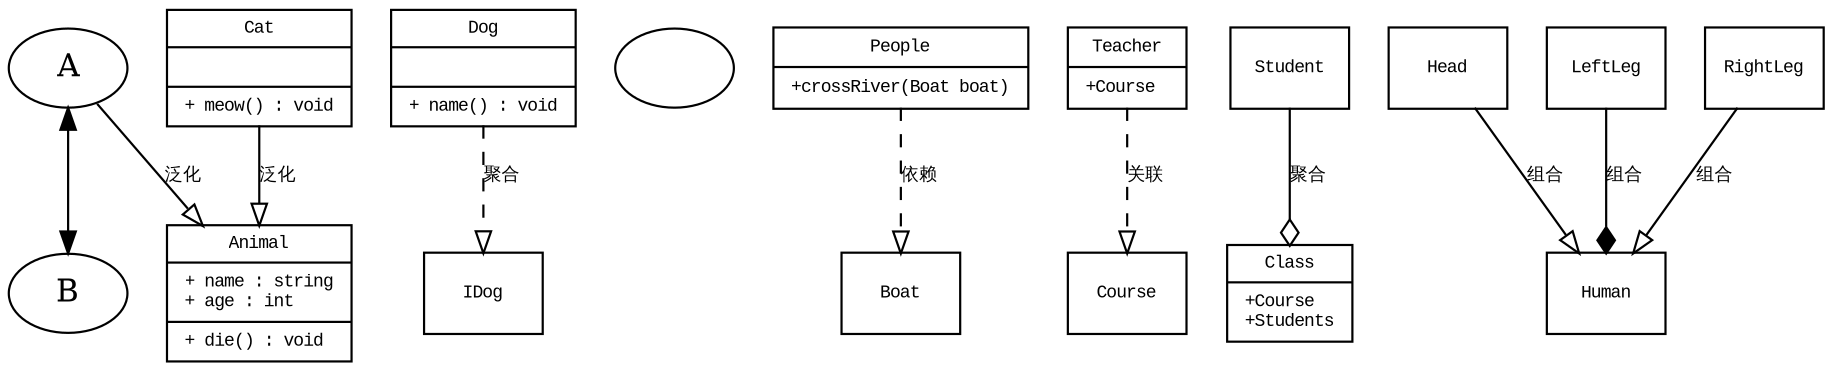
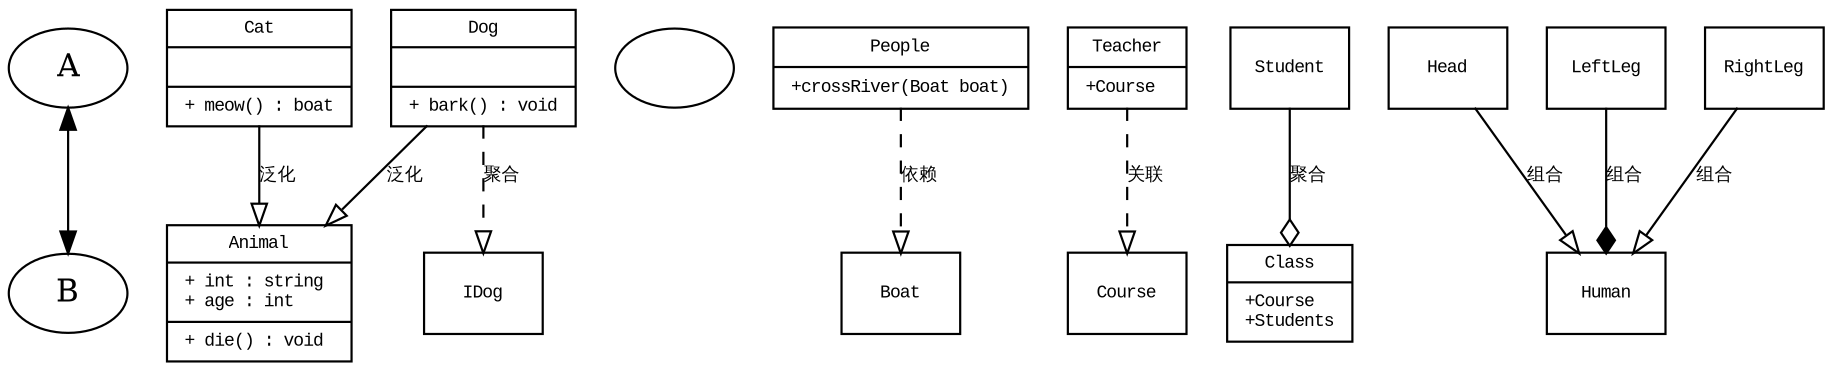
(259, 105) -> (259, 105)
(483, 105) -> (483, 105)
(143, 156) -> (385, 168)
(259, 281) -> (255, 281)
